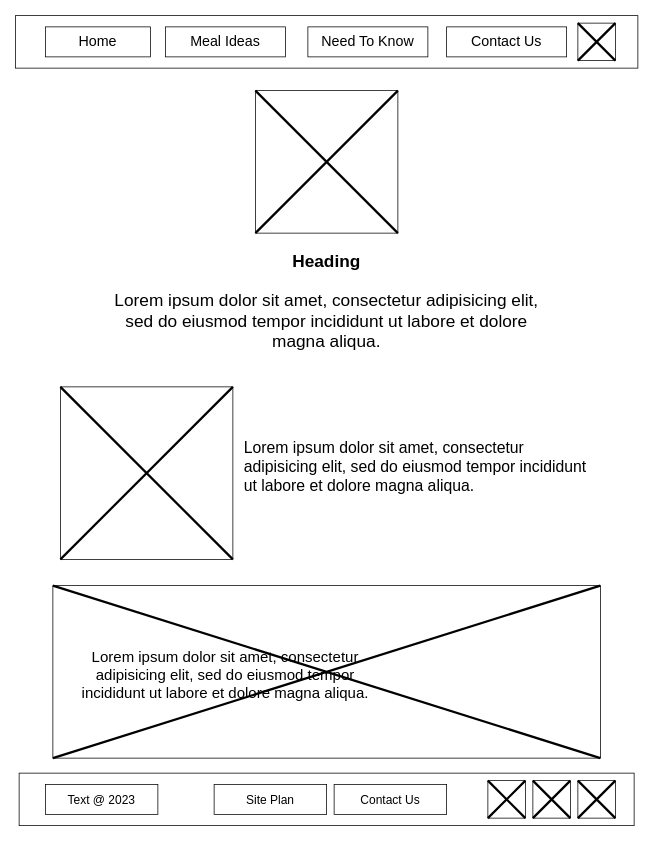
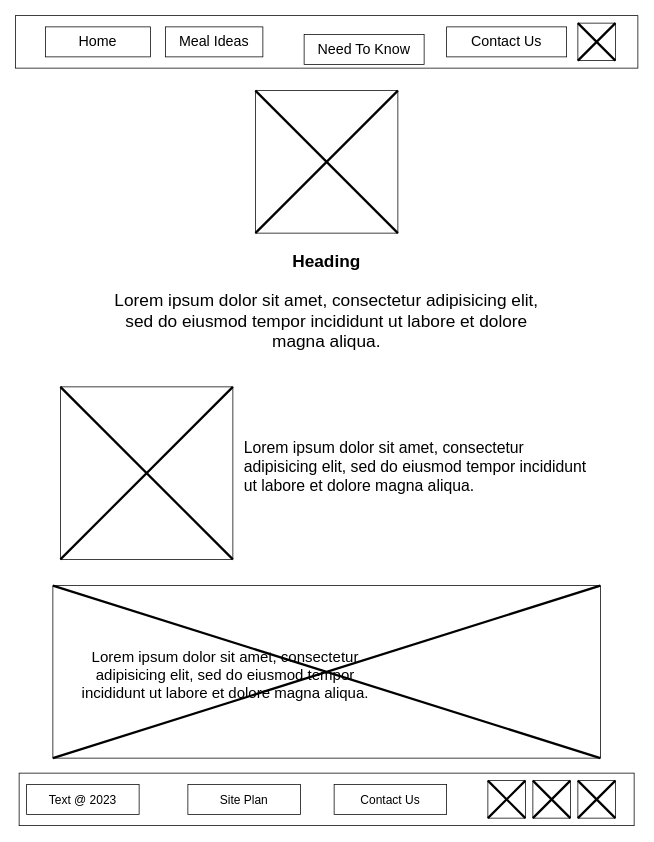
(225, 42) -> (214, 42)
(368, 42) -> (364, 49)
(102, 799) -> (83, 799)
(270, 799) -> (244, 799)
